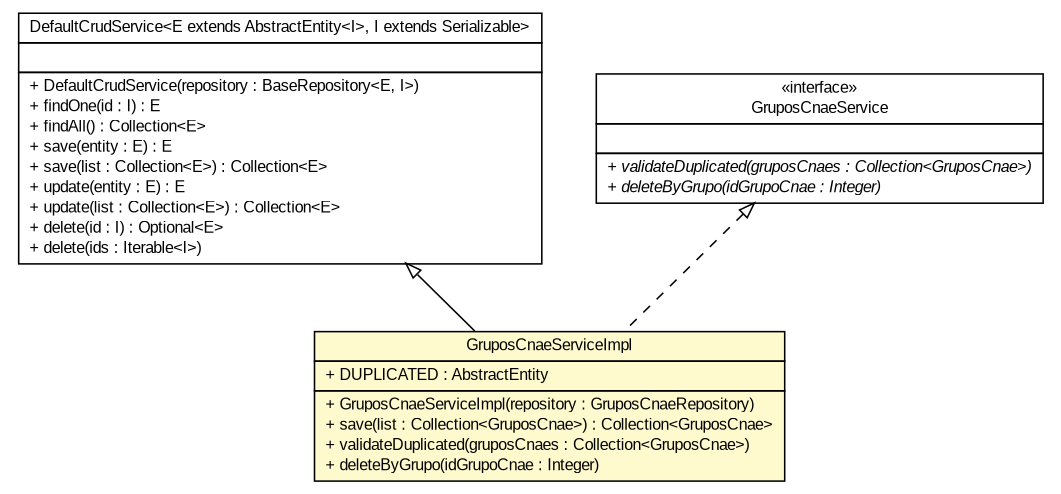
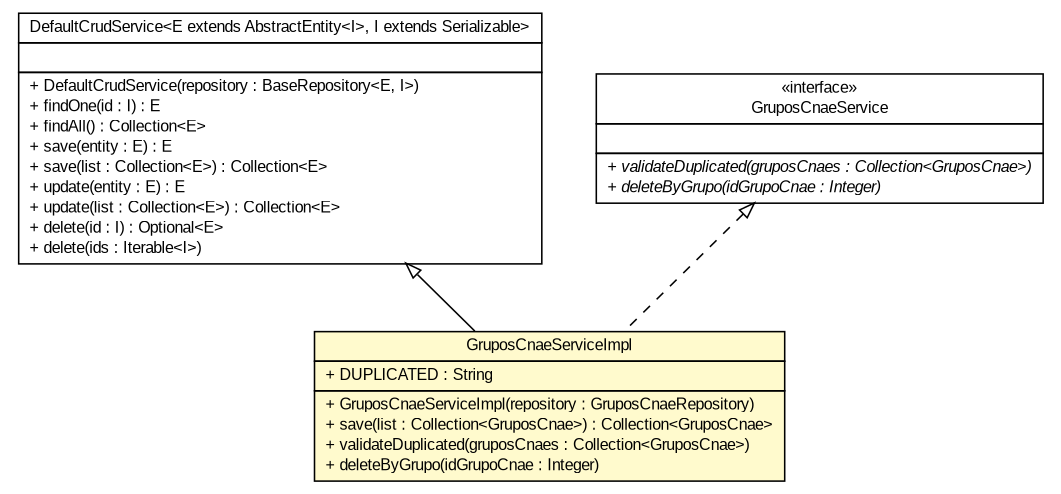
(438, 375) -> (409, 375)
